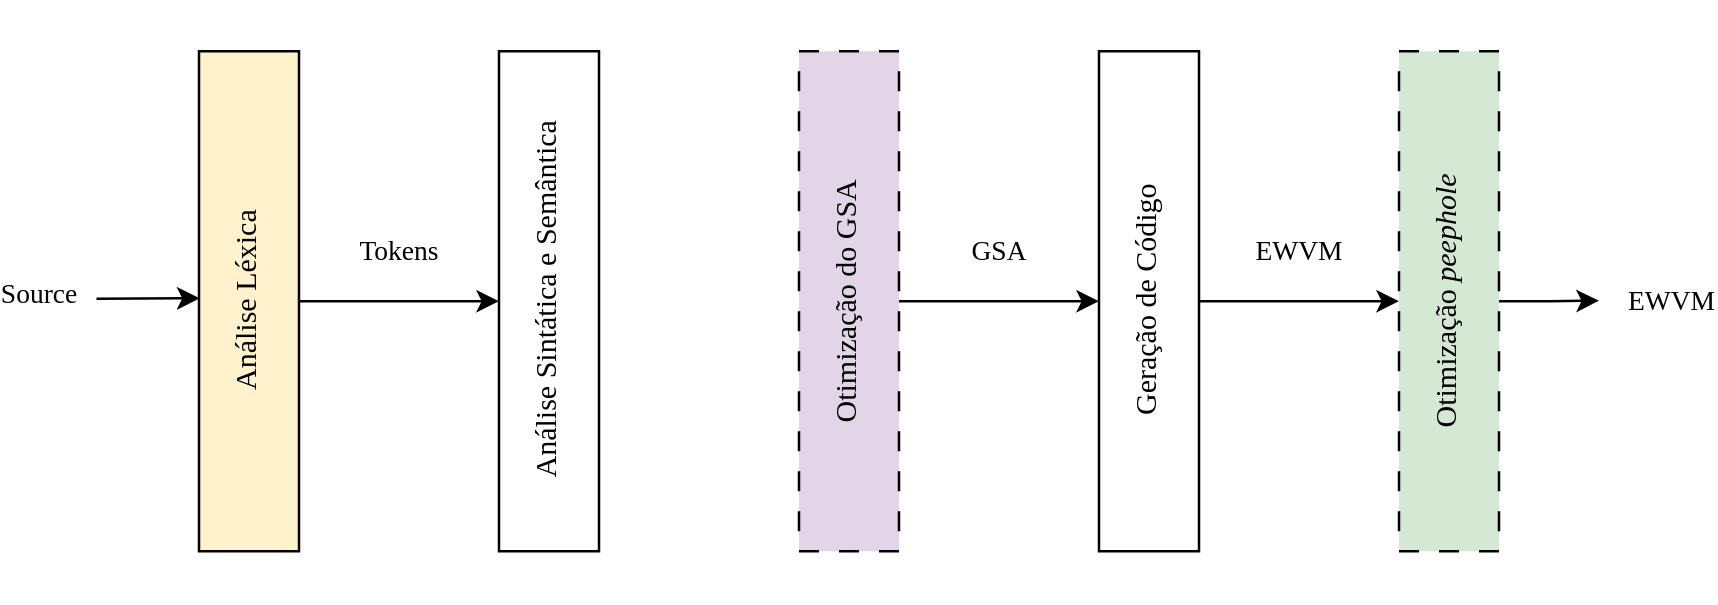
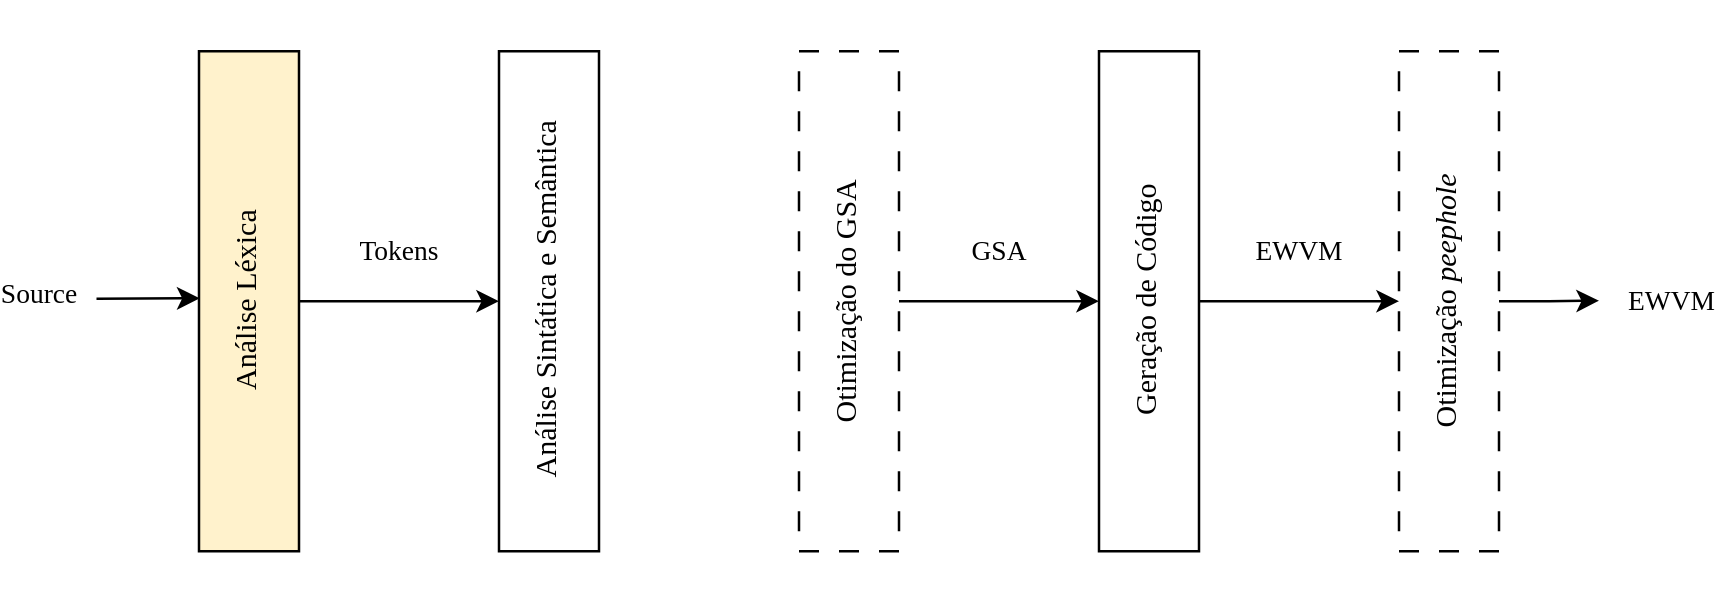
(849, 301) -> (849, 301)
(1449, 301) -> (1449, 301)
